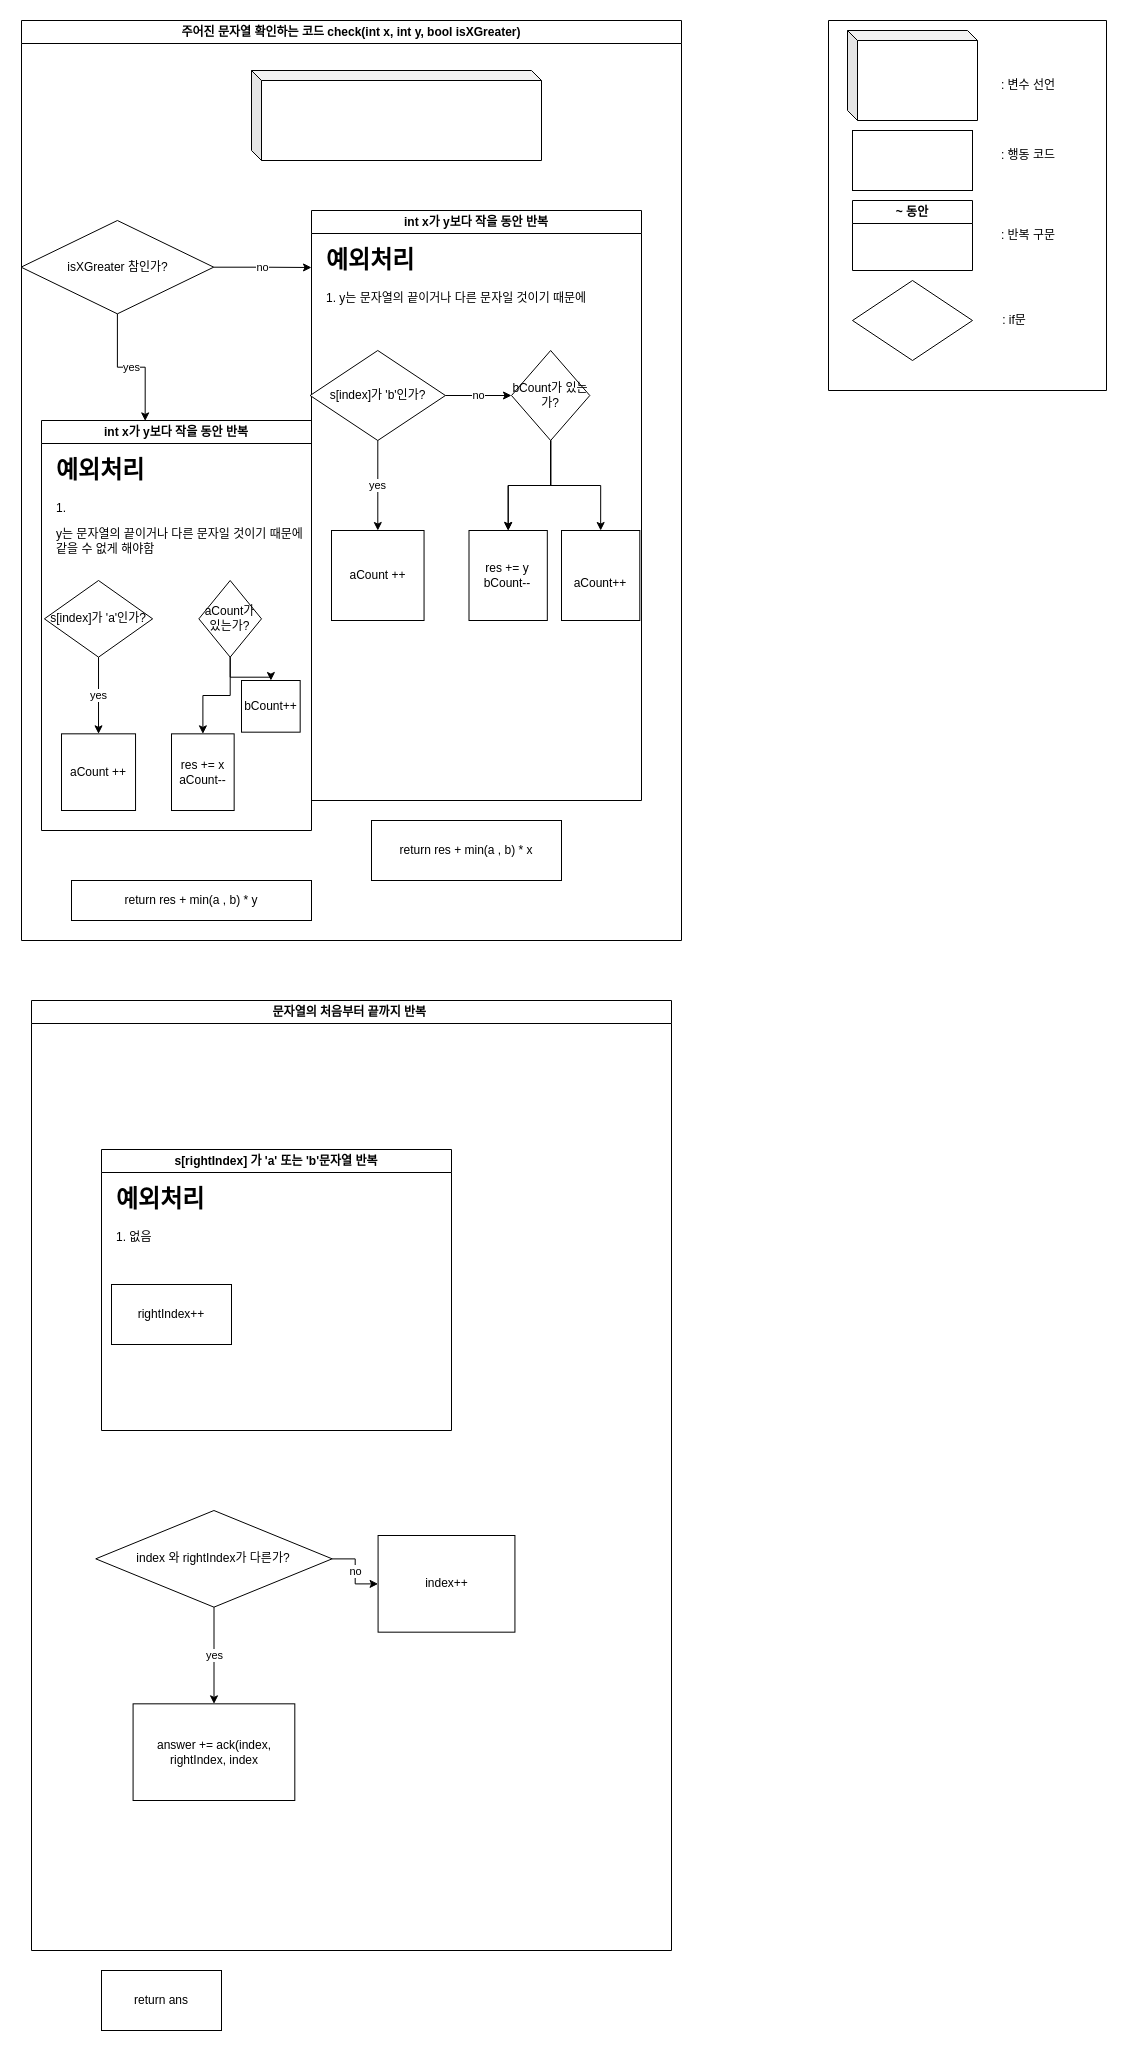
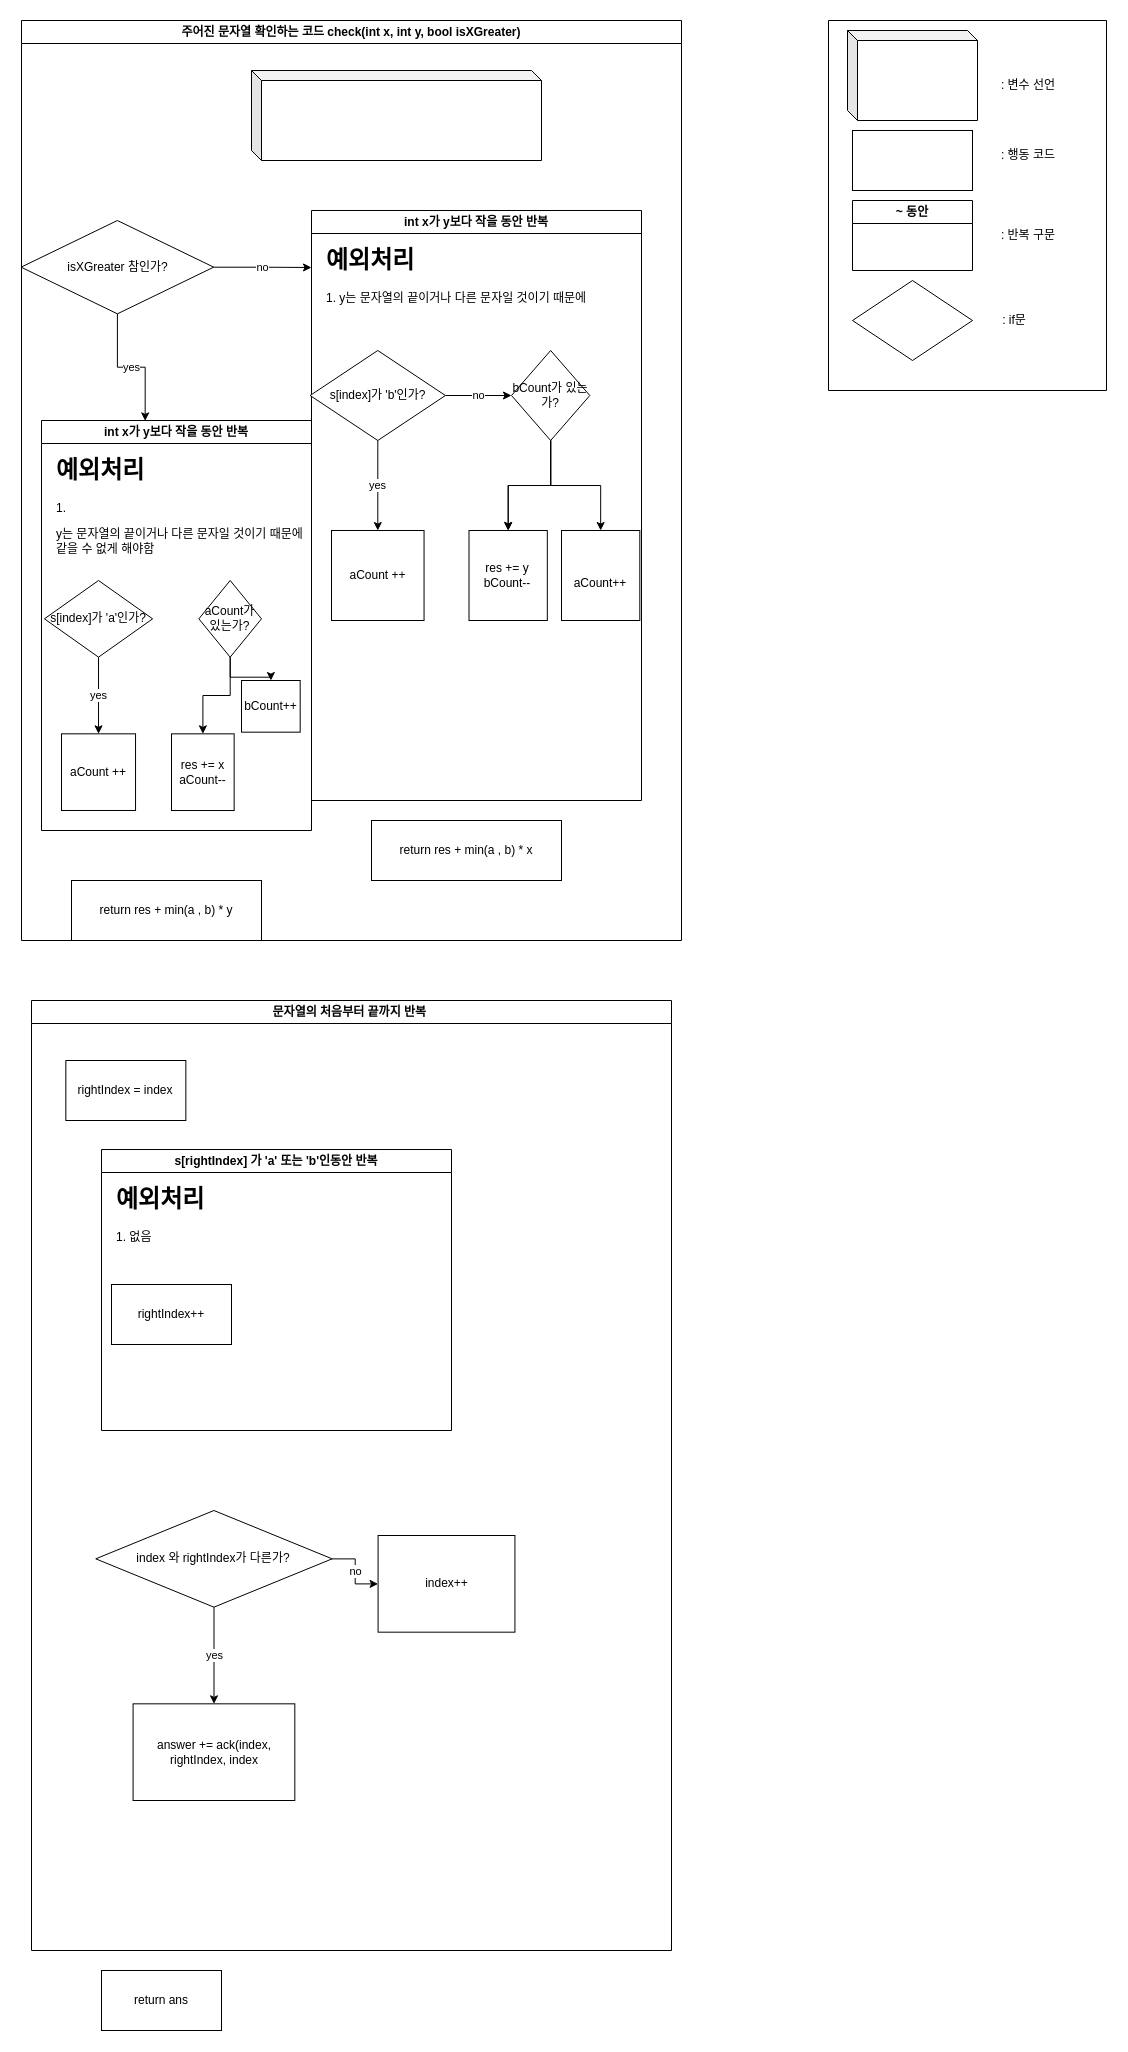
(192, 901) -> (167, 911)
none -> (126, 1091)
(277, 1162) -> (277, 1162)
